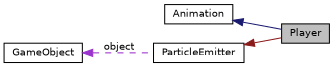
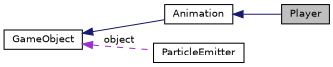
none -> (129, 26)
(268, 40) -> none
